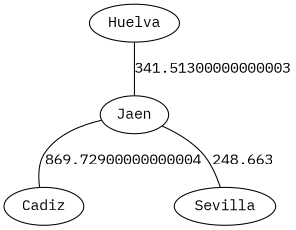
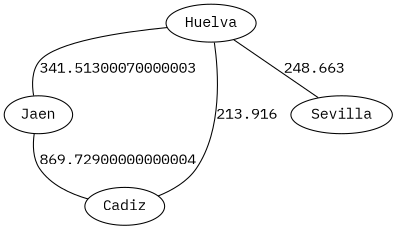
(213, 69) -> (118, 69)
none -> (212, 131)
(199, 150) -> (276, 69)
